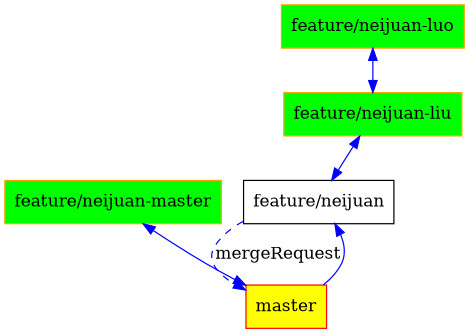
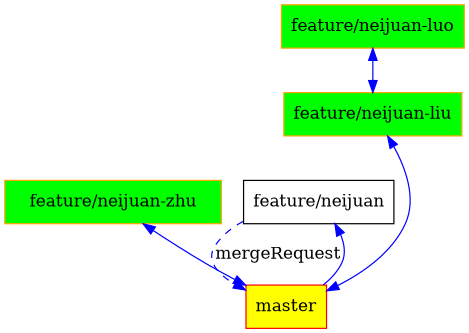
(346, 158) -> (402, 229)
(113, 202) -> (113, 202)
